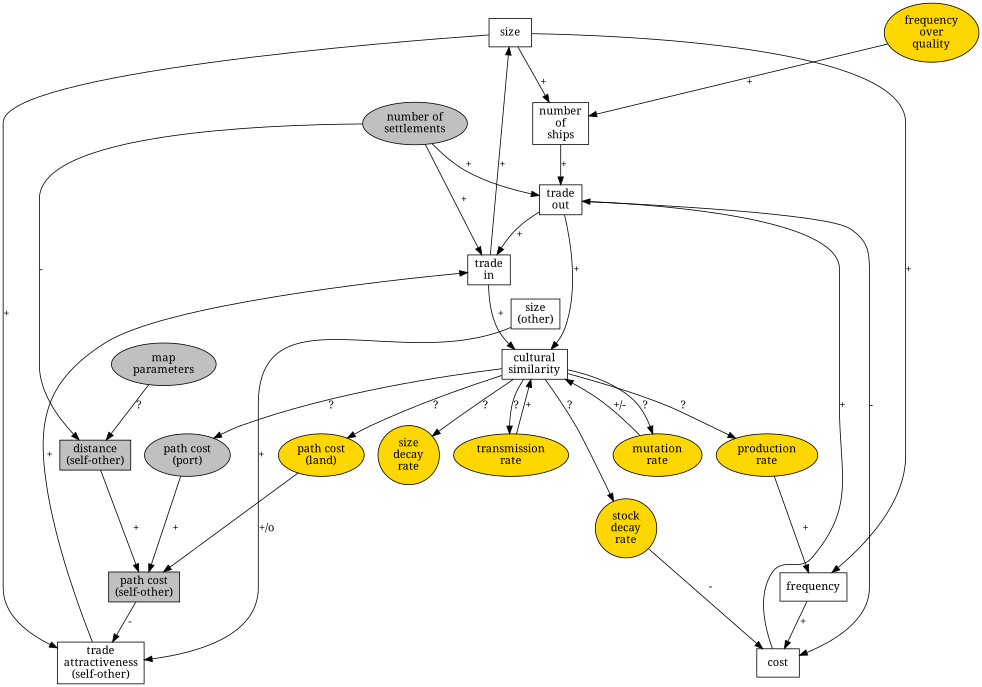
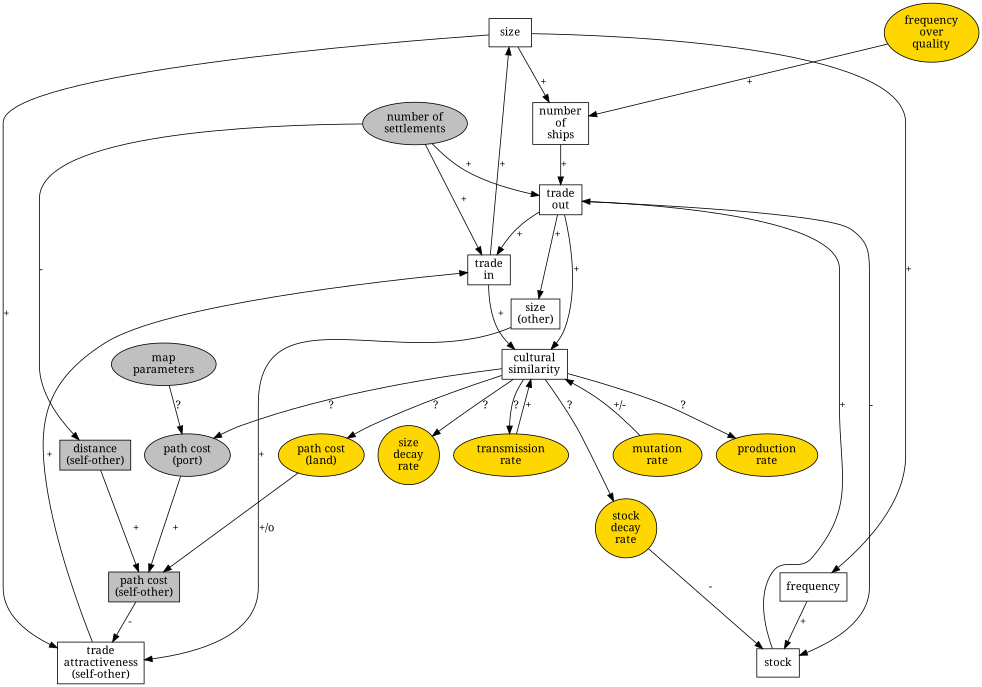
none -> (549, 253)
(632, 398) -> none
(130, 409) -> (175, 406)
(790, 521) -> none
(778, 663) -> (778, 663)
